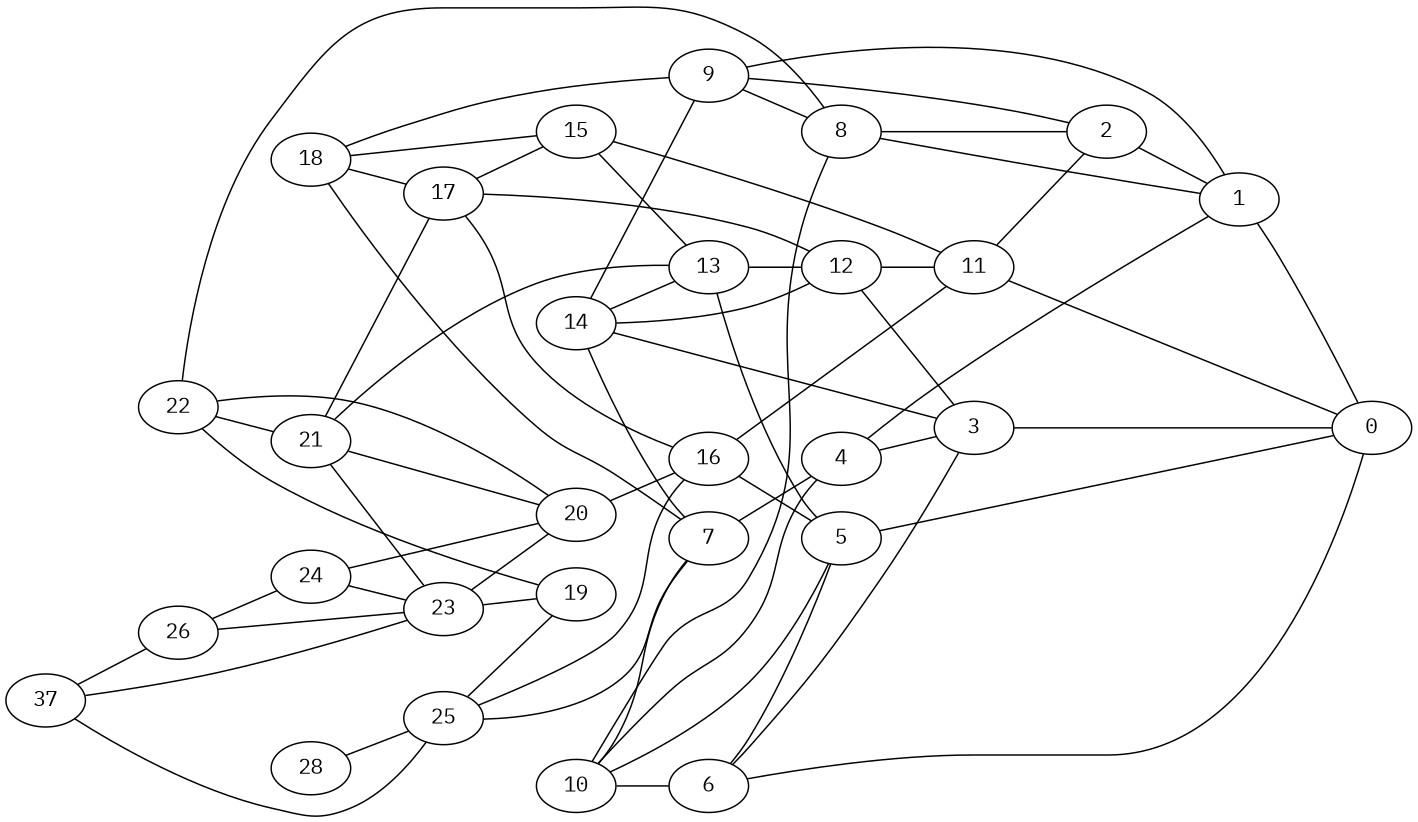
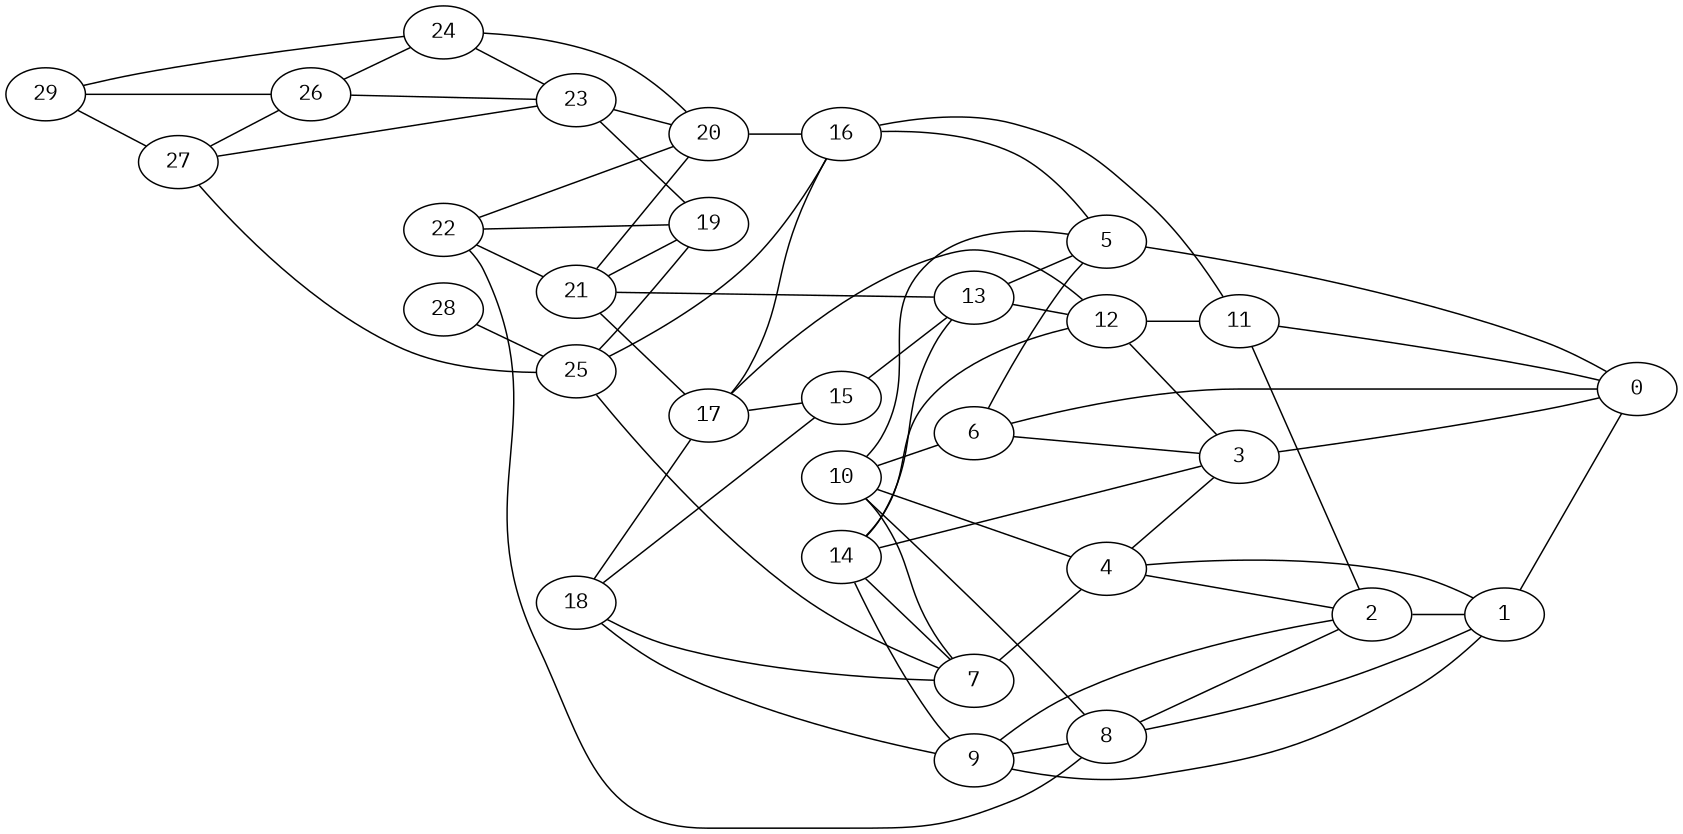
none -> (46, 94)
(779, 192) -> none
(372, 519) -> (643, 258)
none -> (1239, 592)
(46, 700) -> (178, 162)
